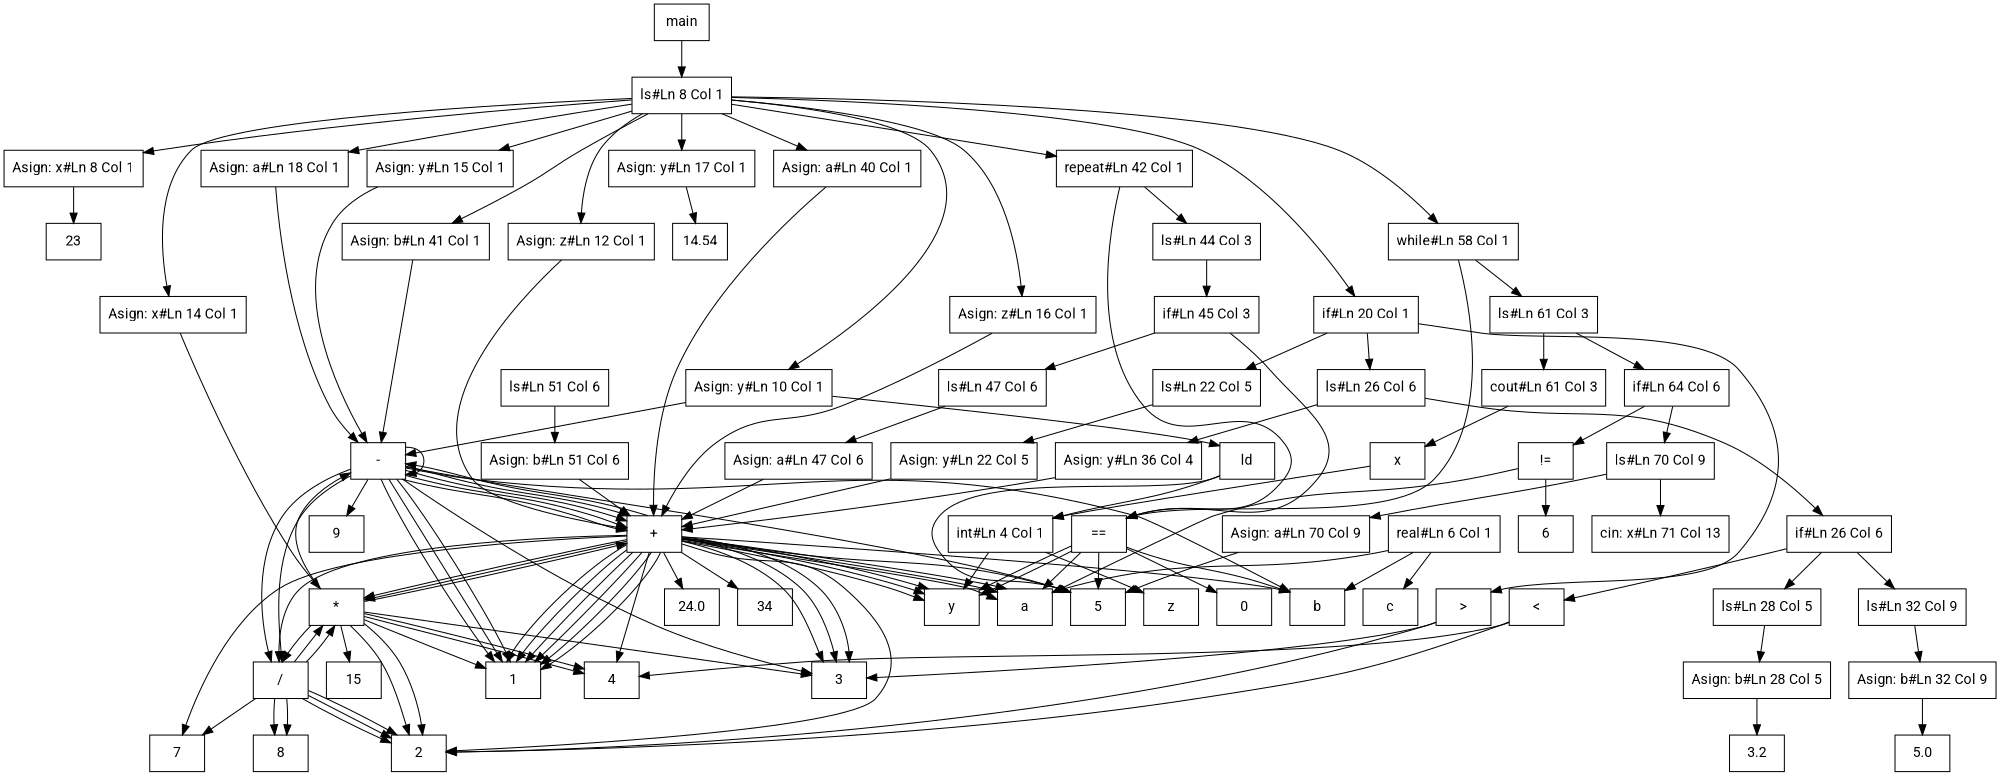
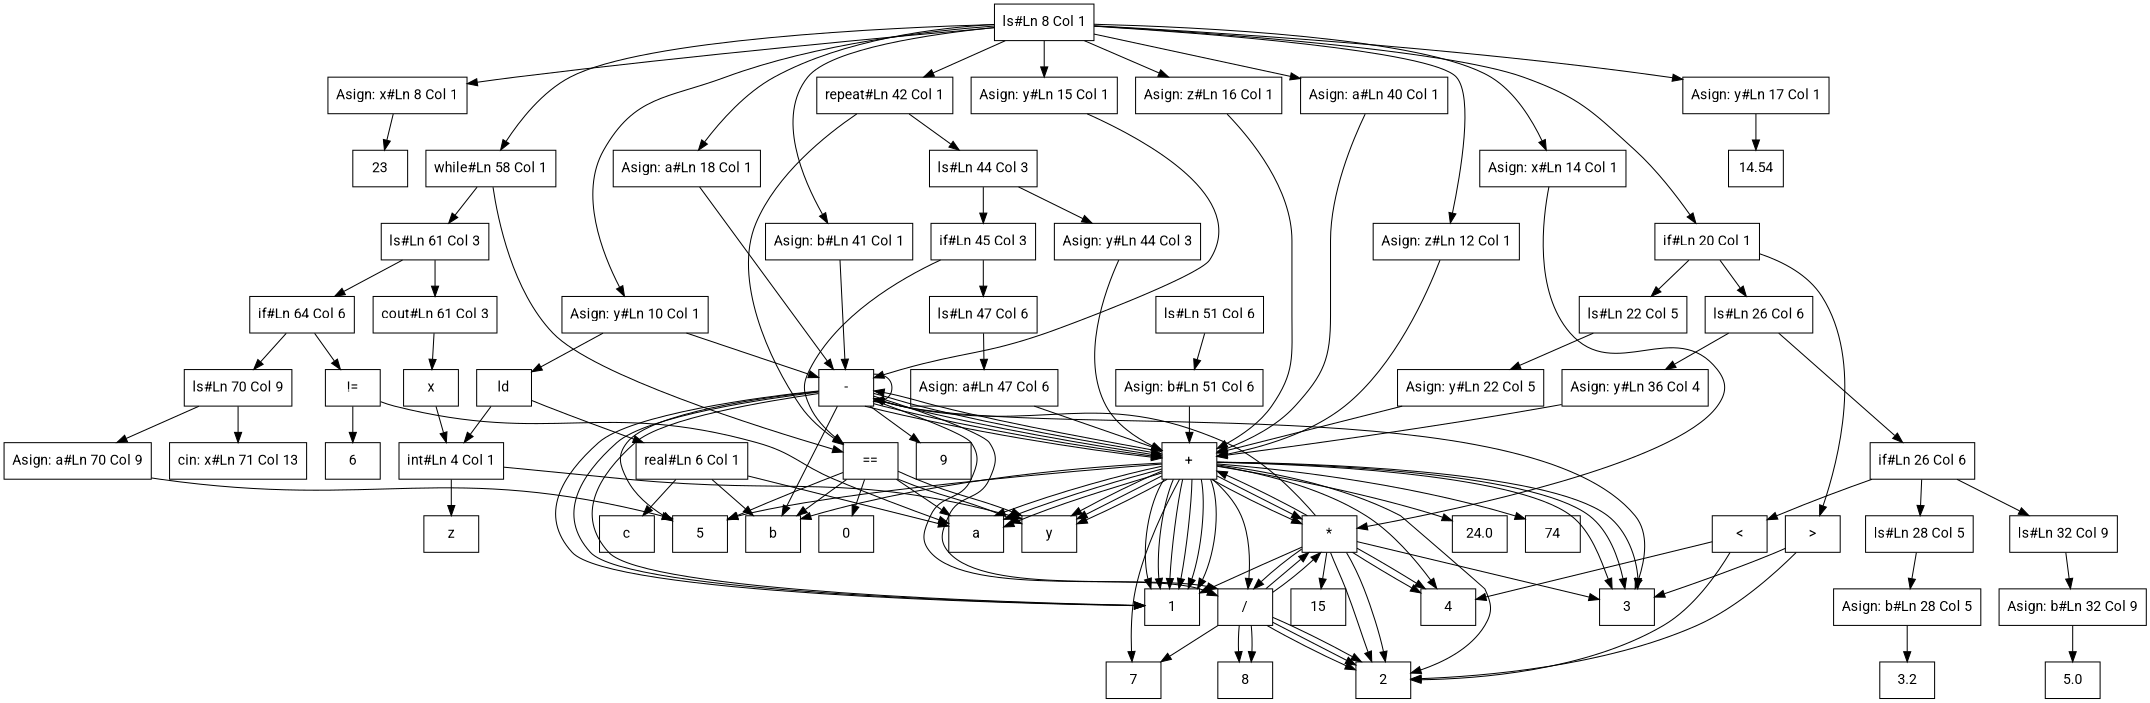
(682, 22) -> none
none -> (1127, 242)
(970, 499) -> (572, 416)
(765, 607) -> (1553, 534)
